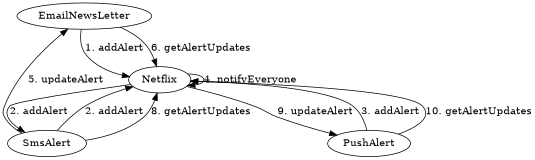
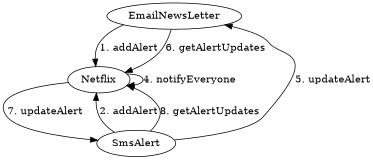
(39, 112) -> (45, 112)
(369, 143) -> none
